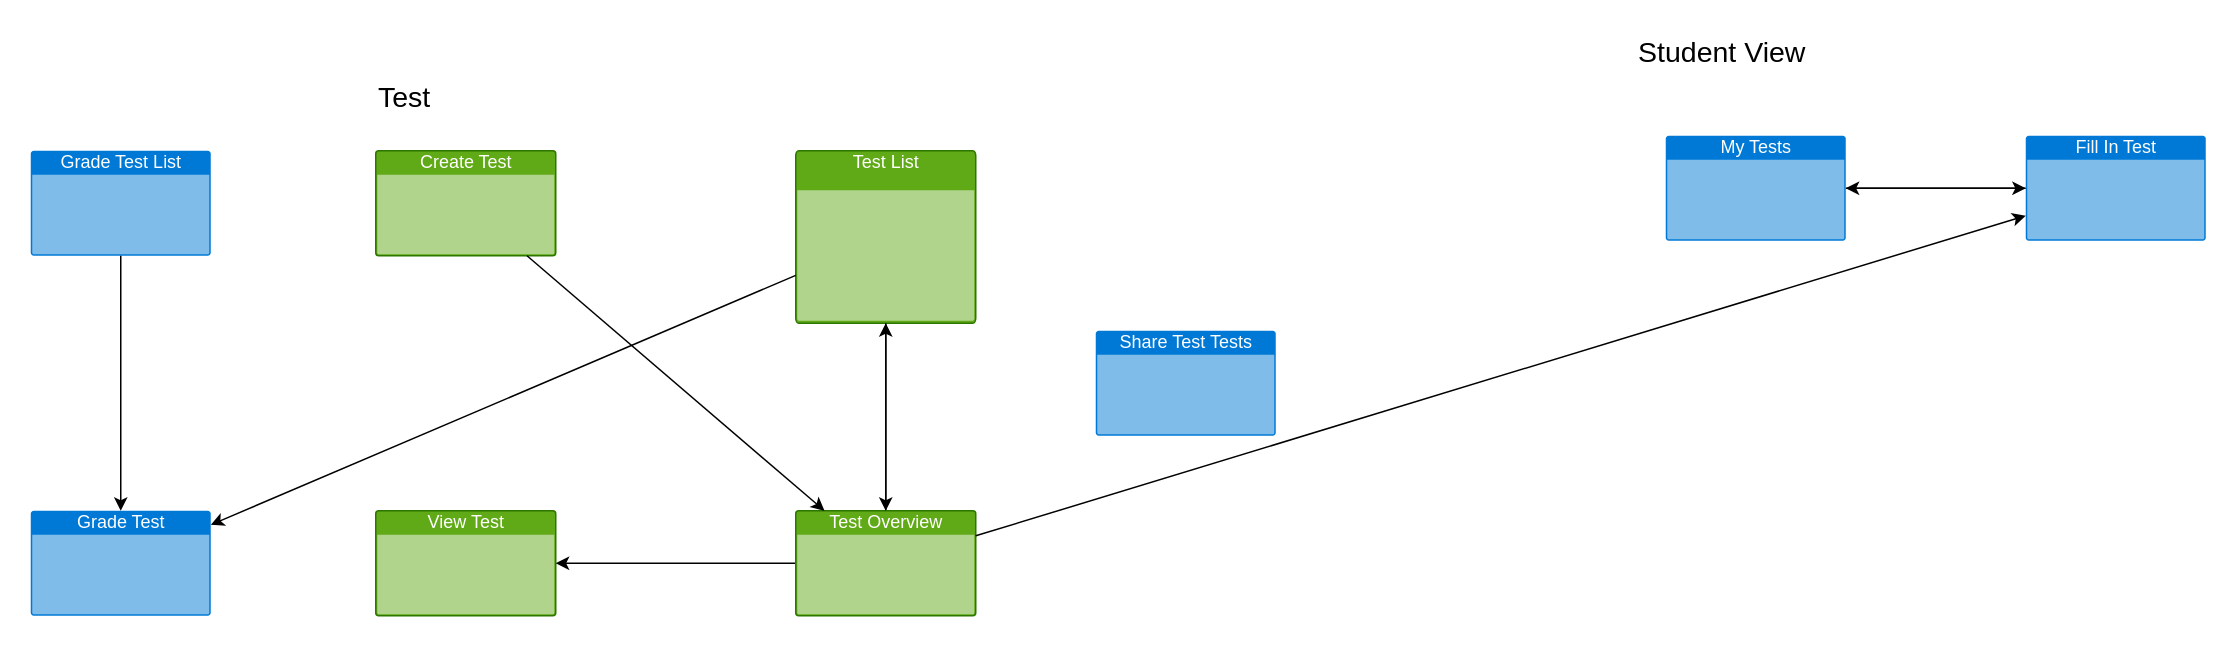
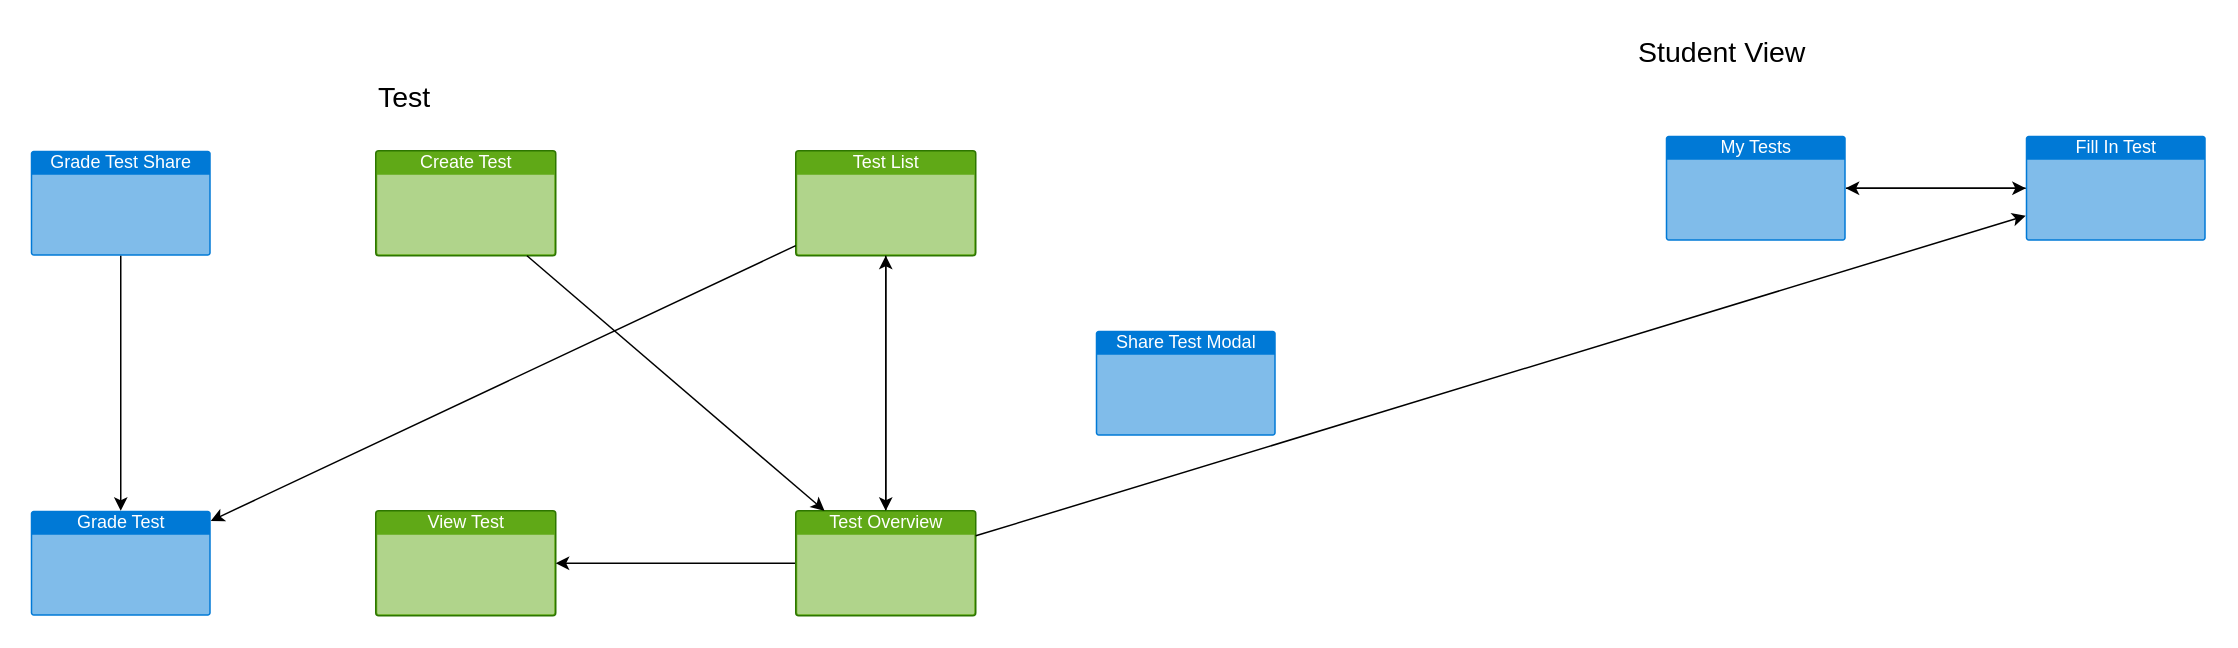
(122, 163) -> (122, 163)
(886, 237) -> (886, 203)
(1187, 343) -> (1187, 343)
